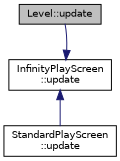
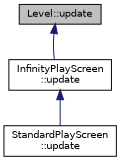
(67, 37) -> (54, 47)
